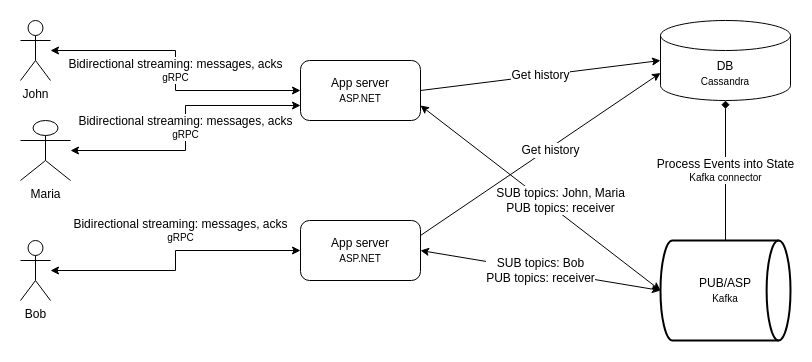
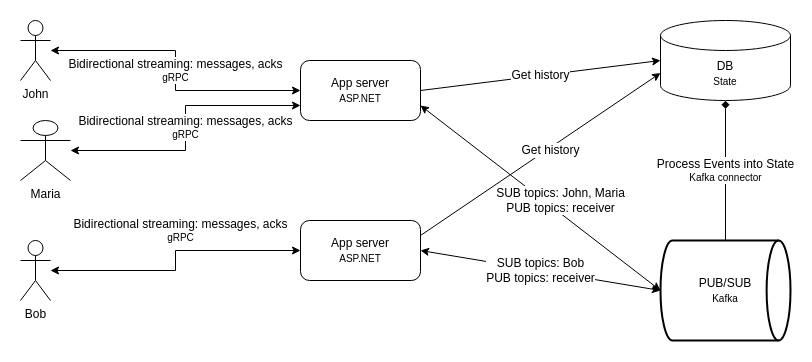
(726, 74) -> (726, 74)
(726, 291) -> (726, 291)
